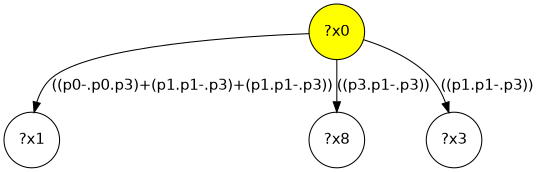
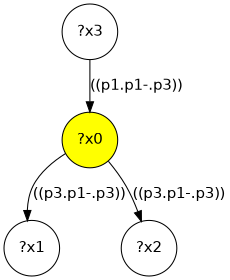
(412, 62) -> (90, 81)
(192, 86) -> (80, 194)
(337, 140) -> (149, 248)
